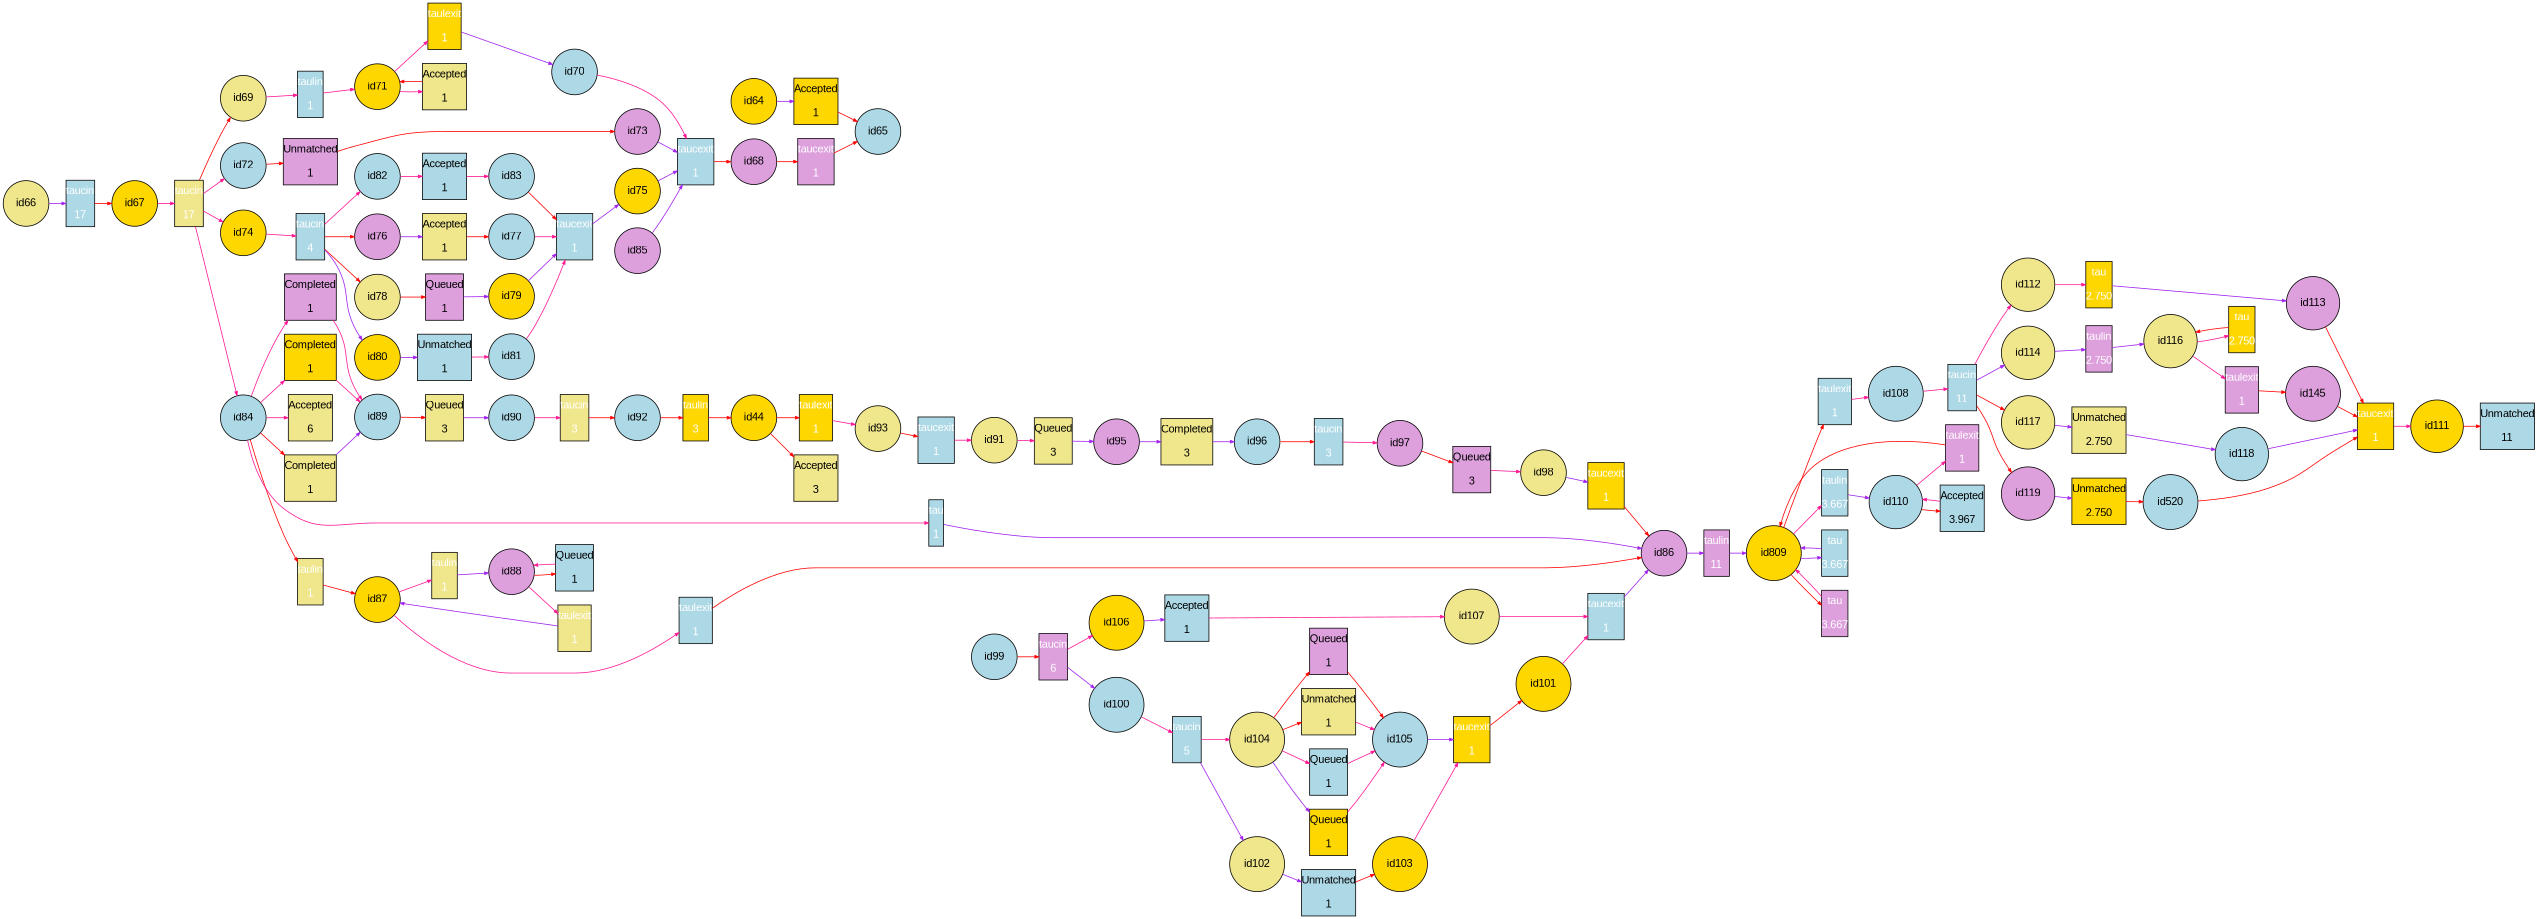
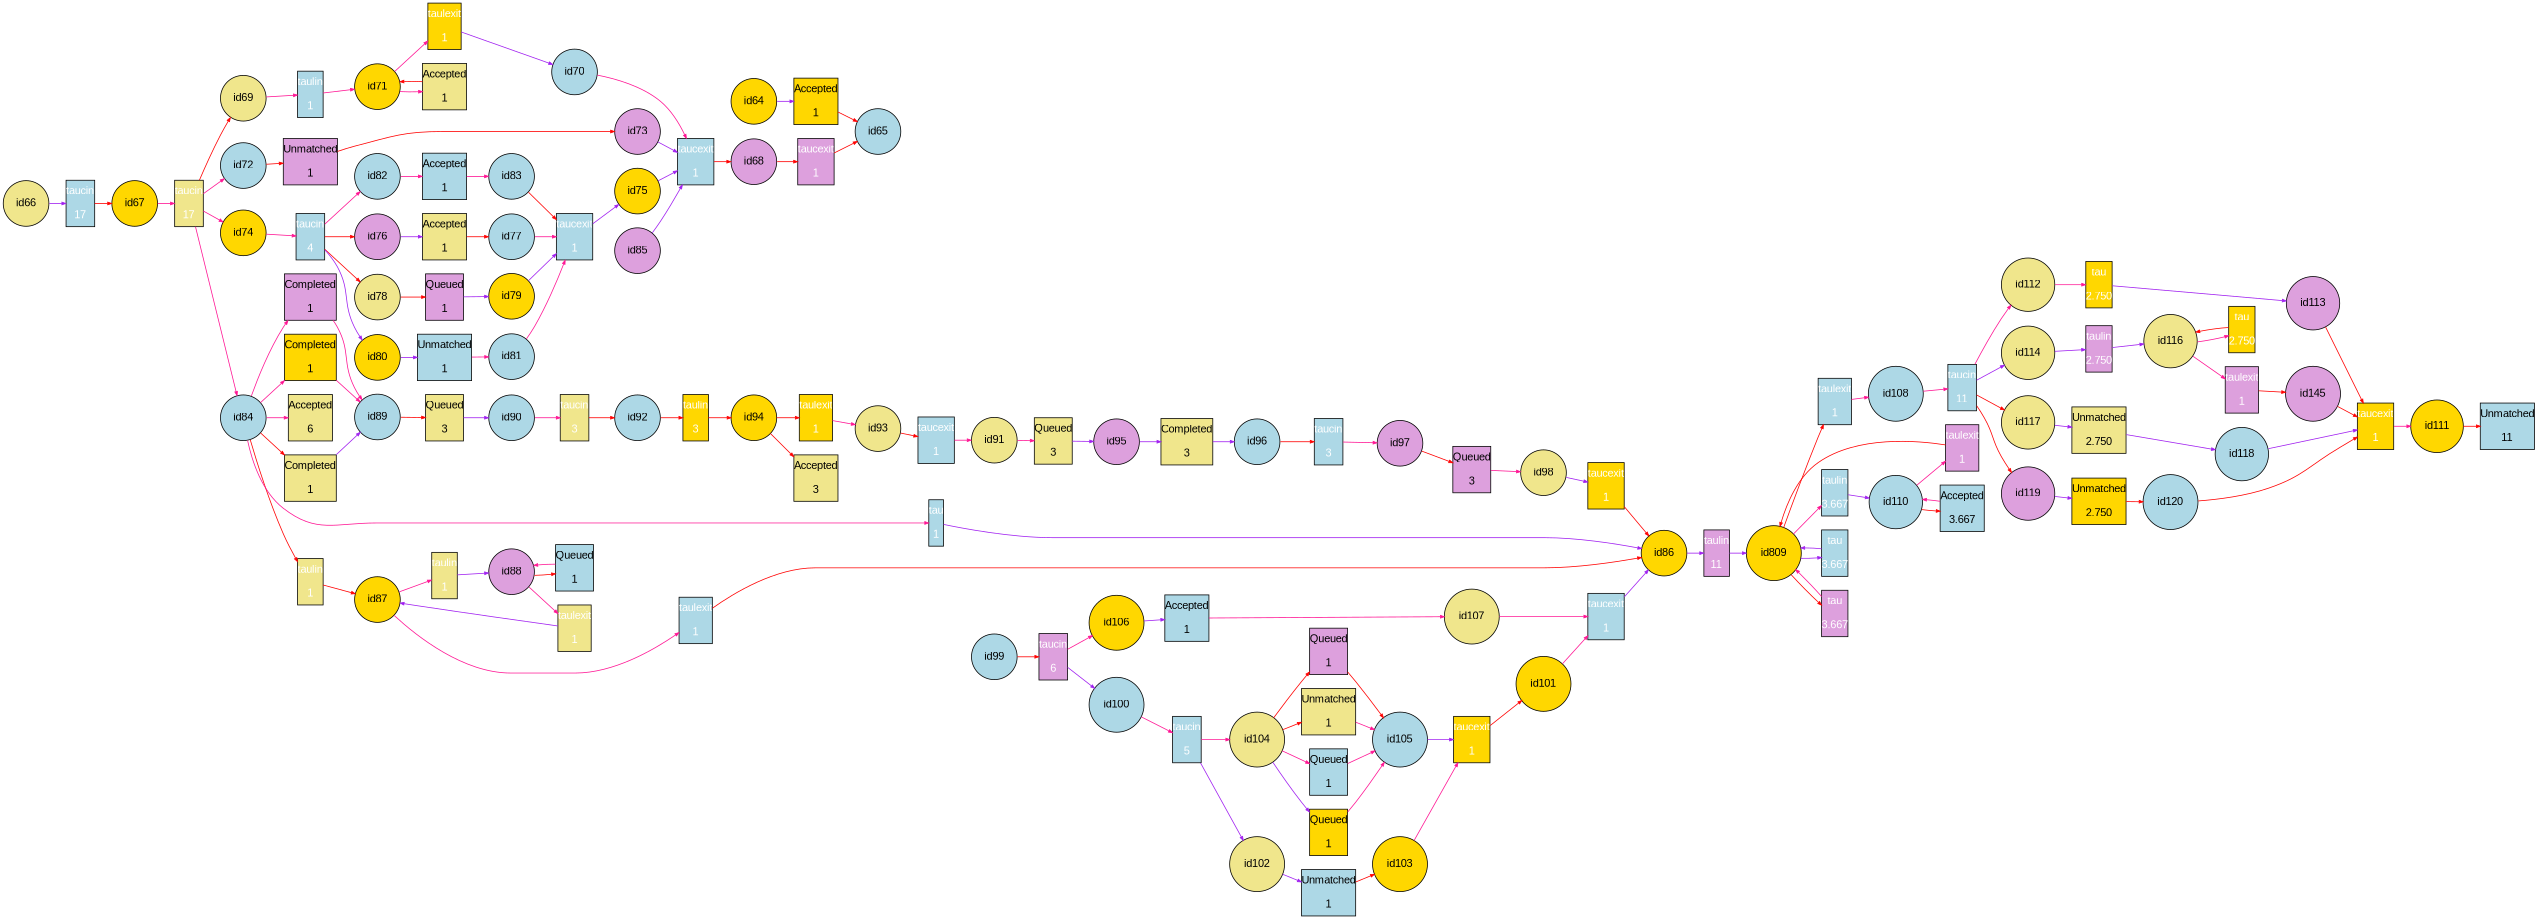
(754, 418) -> (754, 418)
(2171, 502) -> (2171, 502)
(1962, 508) -> (1962, 508)
(1664, 553) -> (1664, 553)
